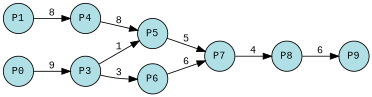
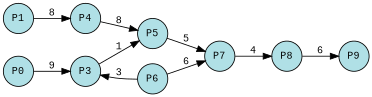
(114, 78) -> (123, 79)
